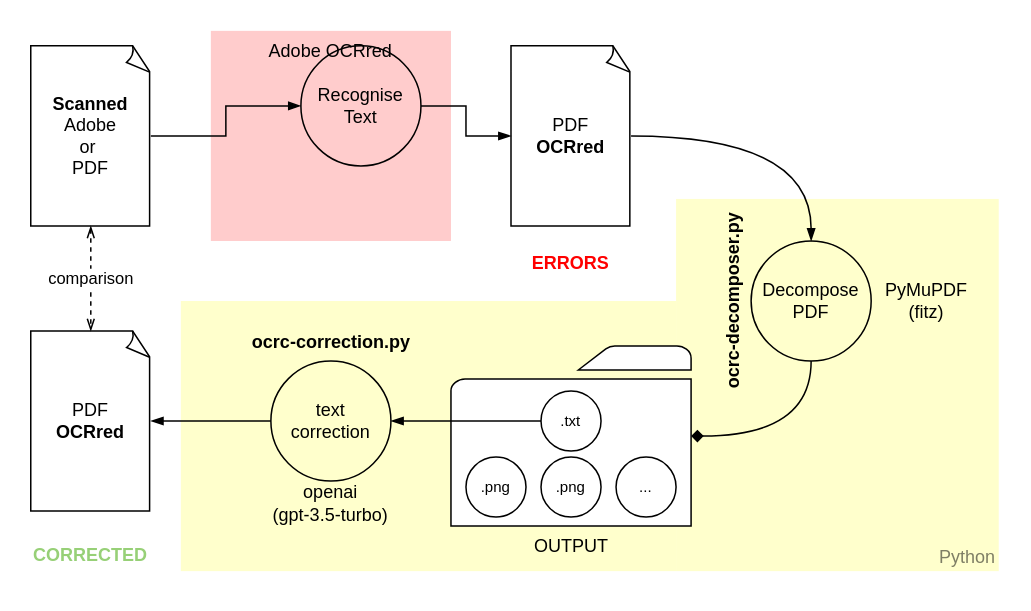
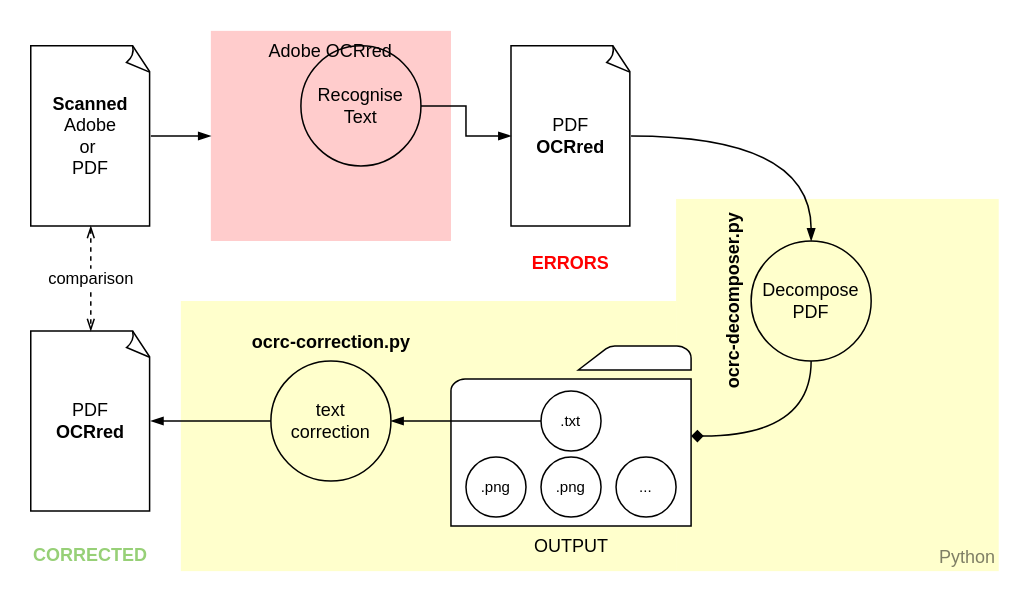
(227, 106) -> (197, 136)
(926, 301) -> none
(331, 503) -> none
